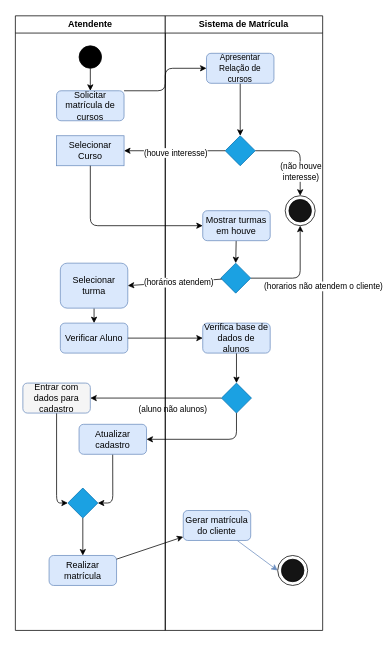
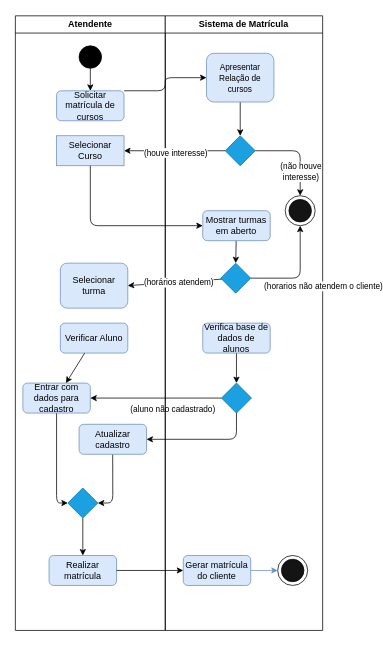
(240, 68) -> (240, 77)
(237, 225) -> (237, 225)
(94, 316) -> none
(196, 338) -> (77, 366)
(57, 398) -> (57, 398)
(173, 409) -> (173, 409)
(217, 525) -> (217, 570)
